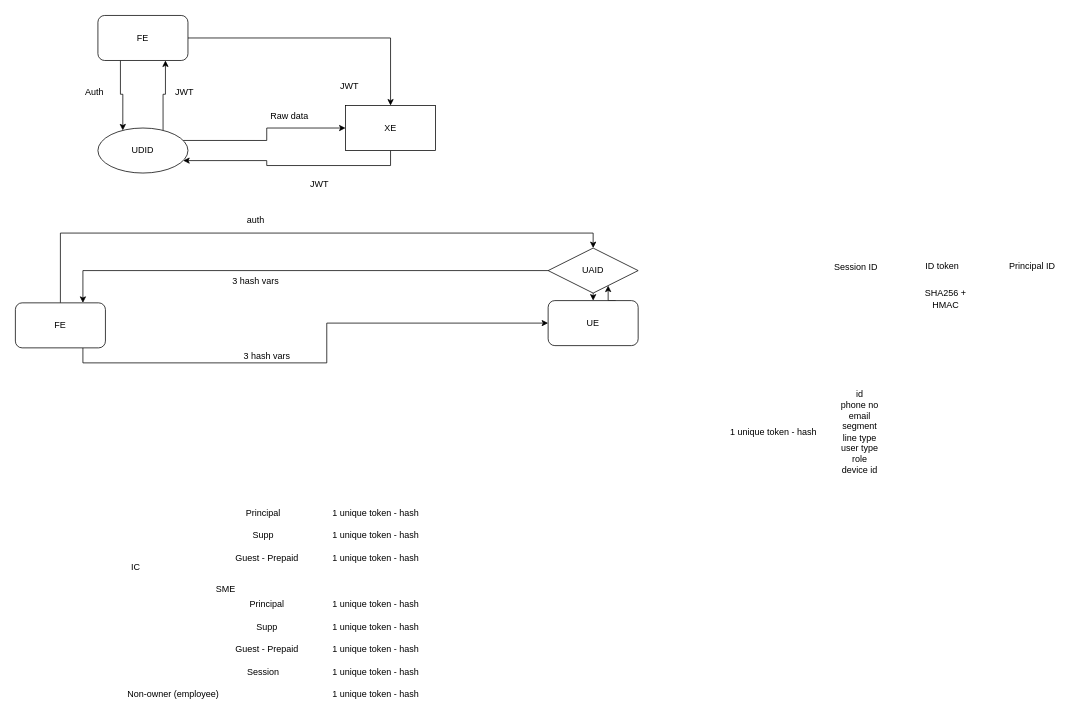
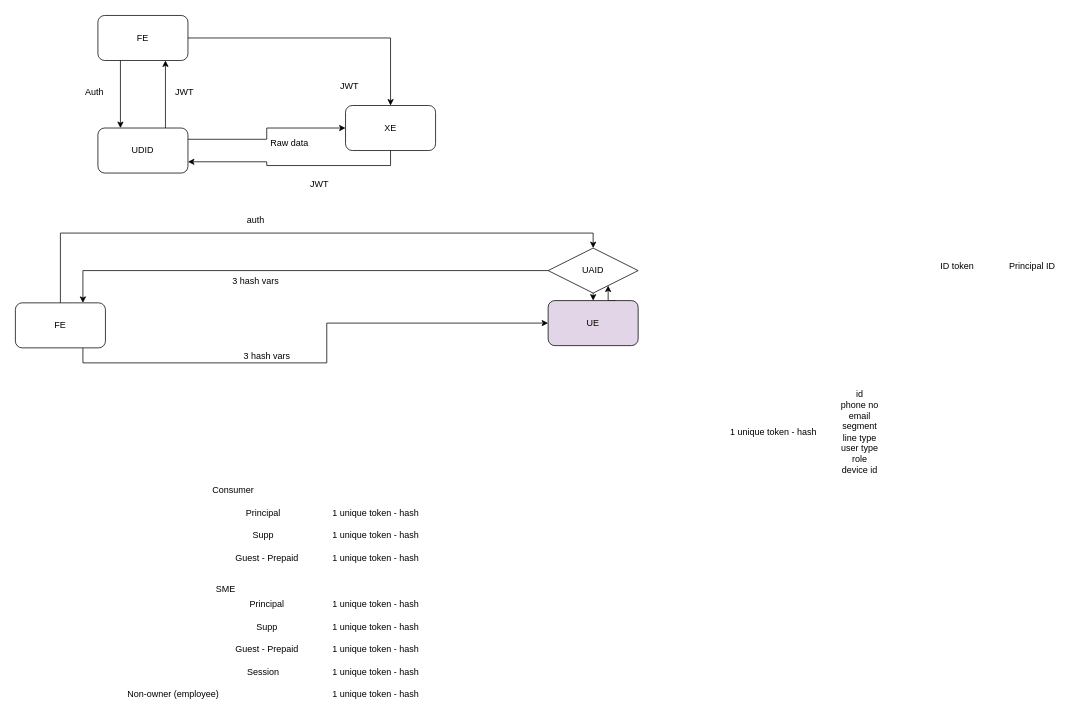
(289, 117) -> (289, 143)
(390, 128) -> (390, 128)
(143, 150) -> (143, 150)
(942, 267) -> (957, 267)
(855, 273) -> none
(945, 299) -> none
(593, 323) -> (593, 323)
none -> (233, 490)
(135, 567) -> none
